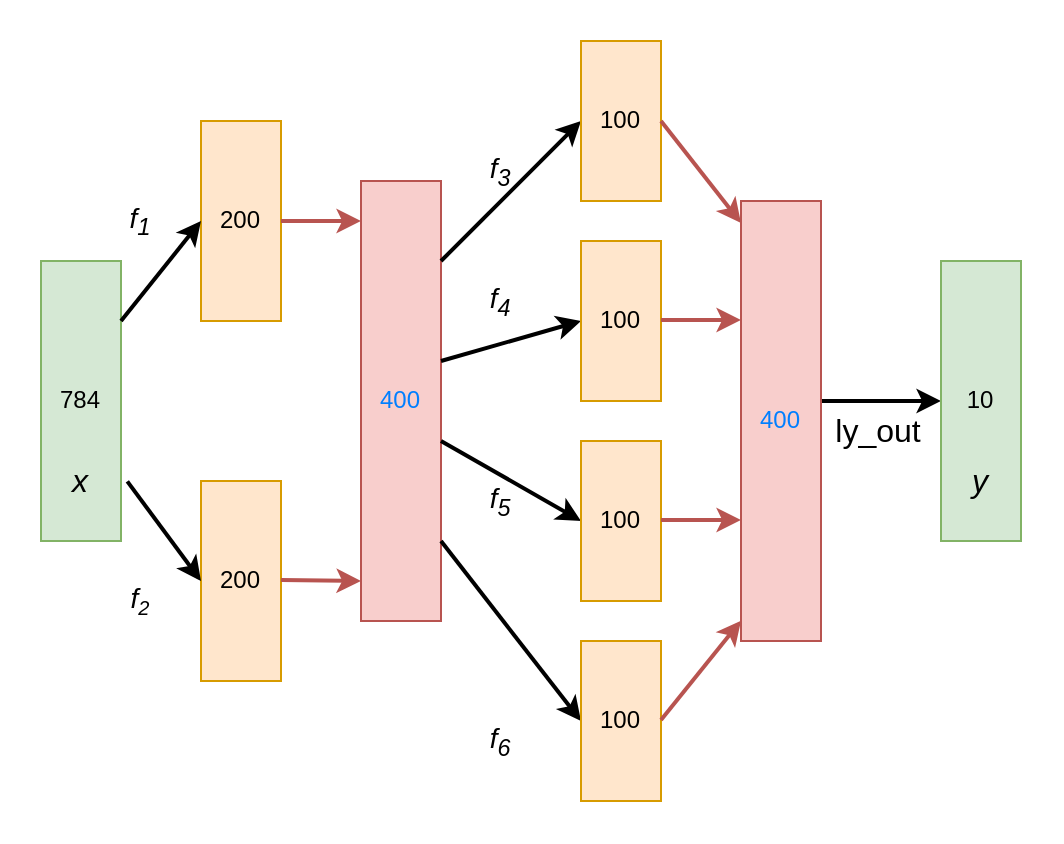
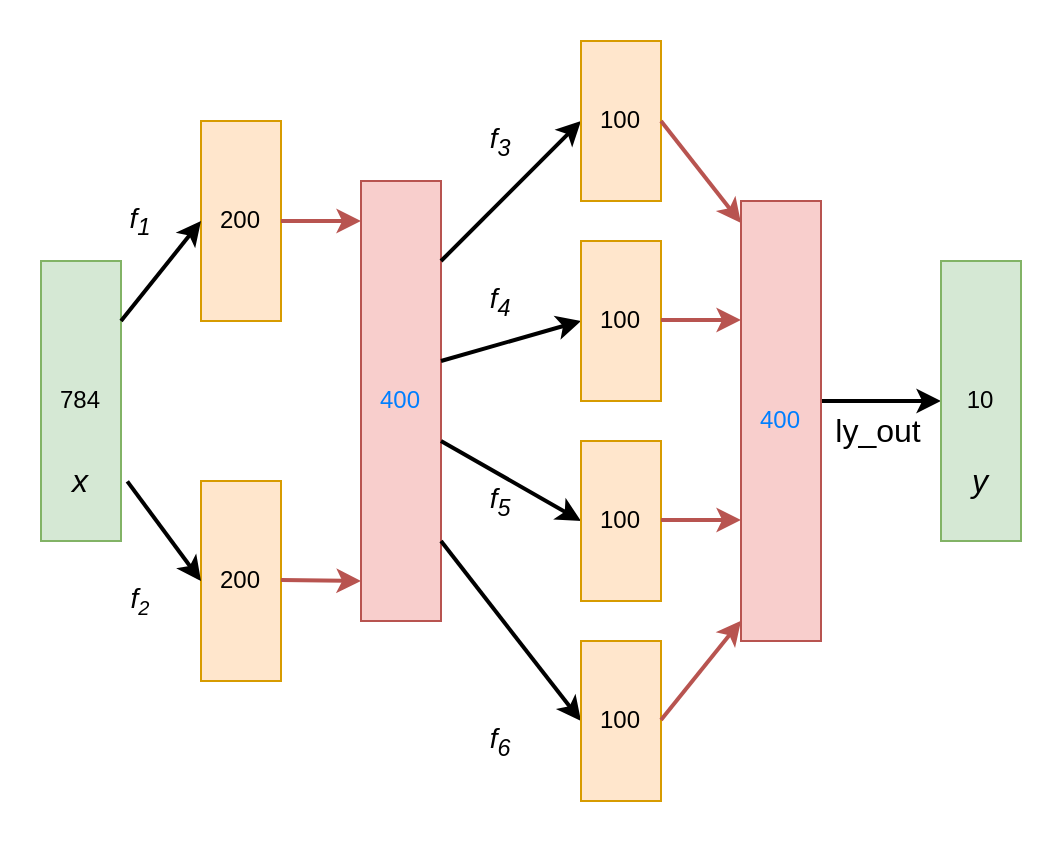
(501, 171) -> (501, 141)
